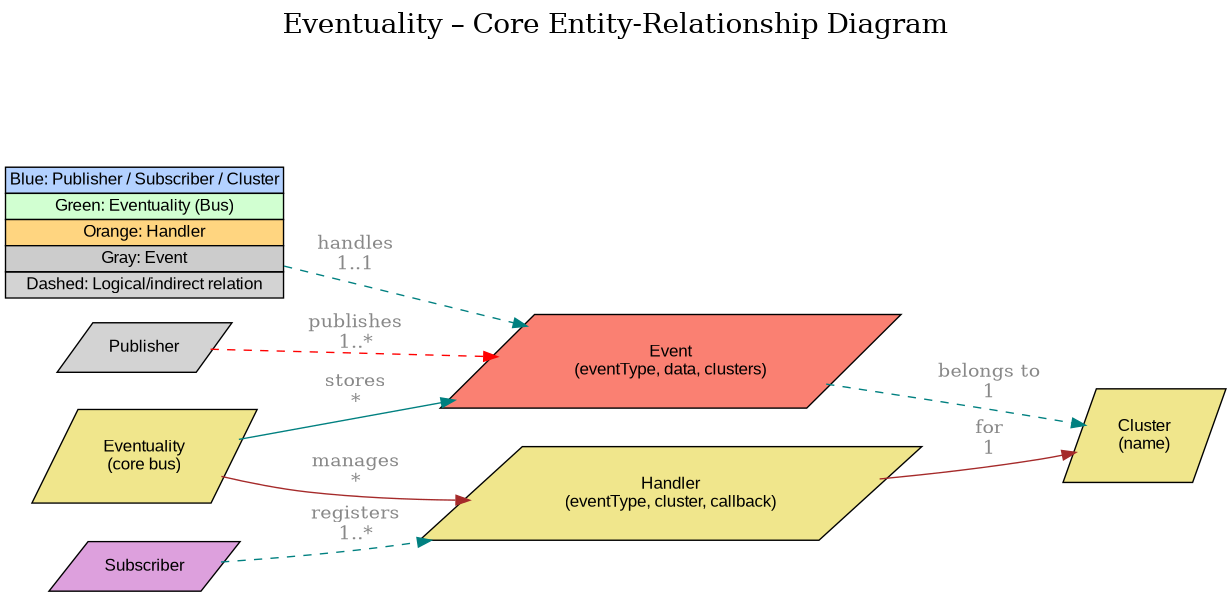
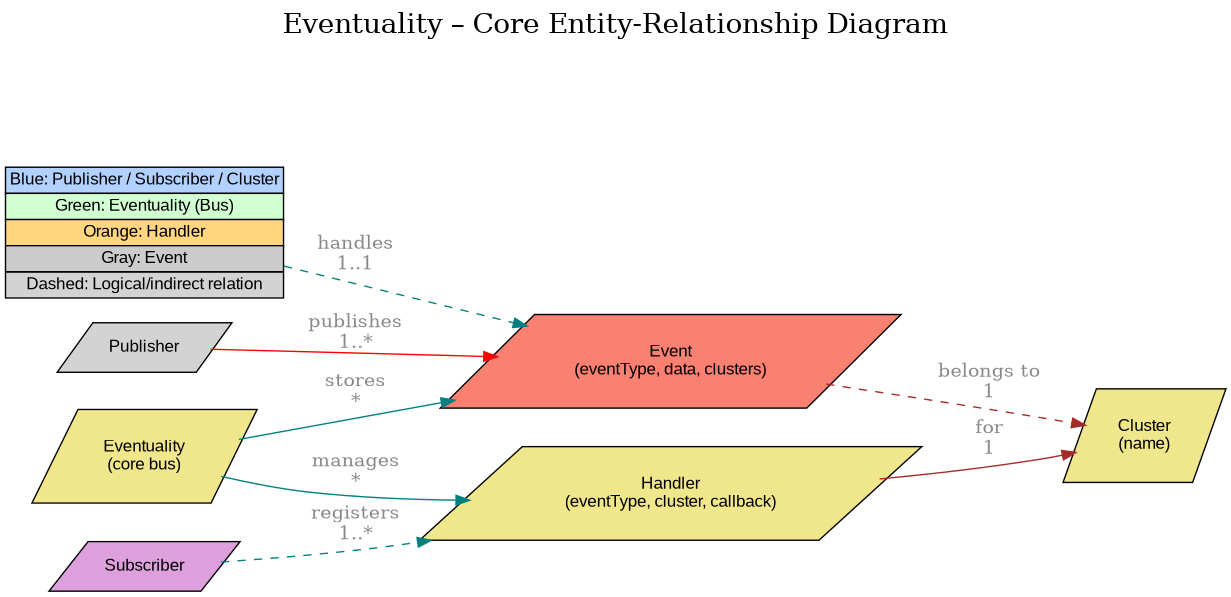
(347, 353) -> (347, 353)
(949, 403) -> (949, 403)
(338, 495) -> (338, 495)
